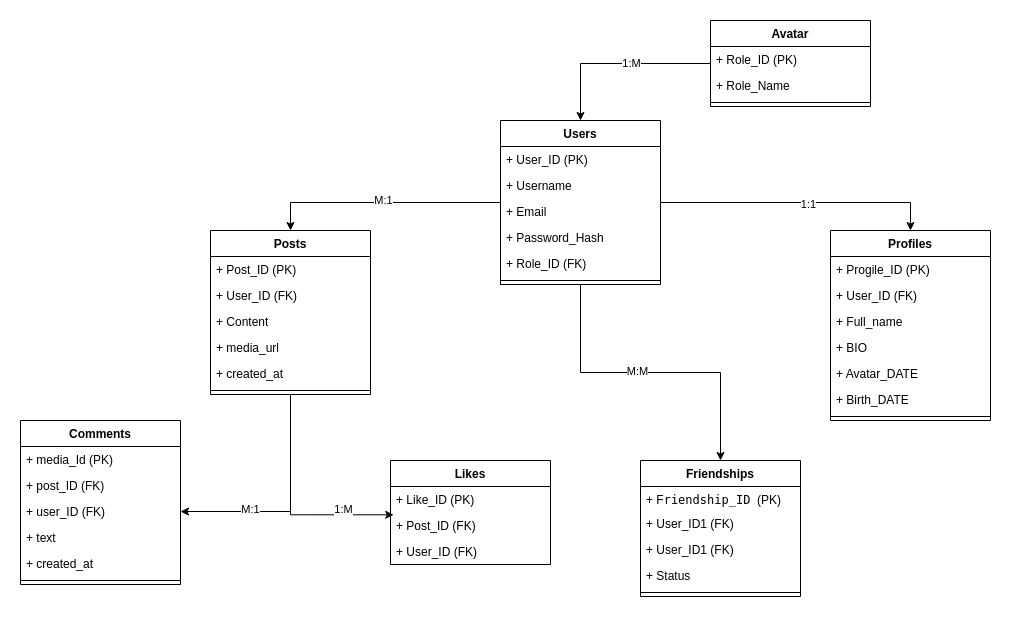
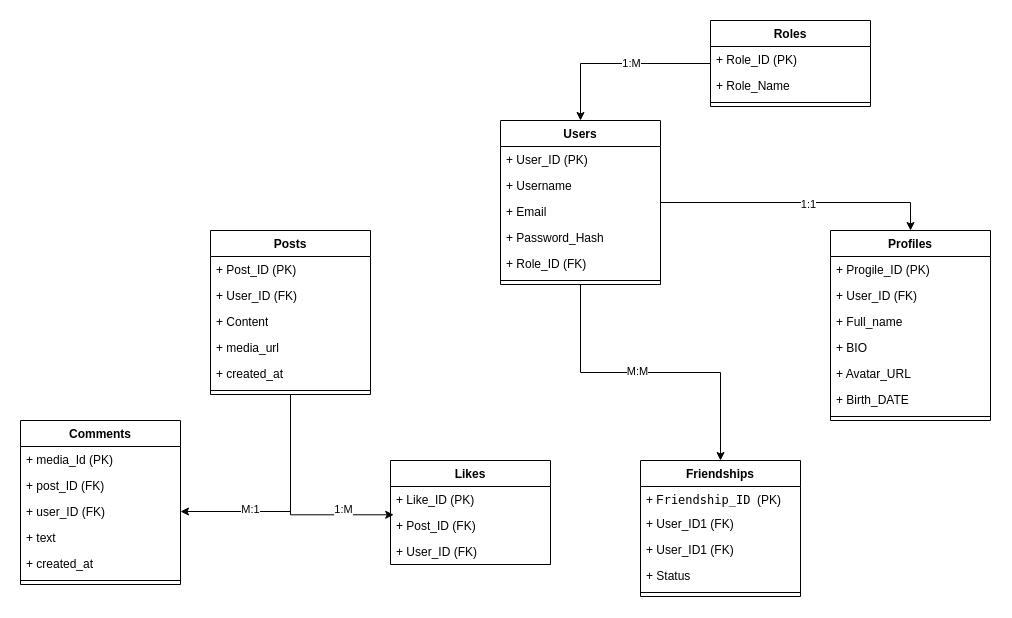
(791, 35) -> (791, 35)
(385, 203) -> none
(879, 375) -> (875, 375)
